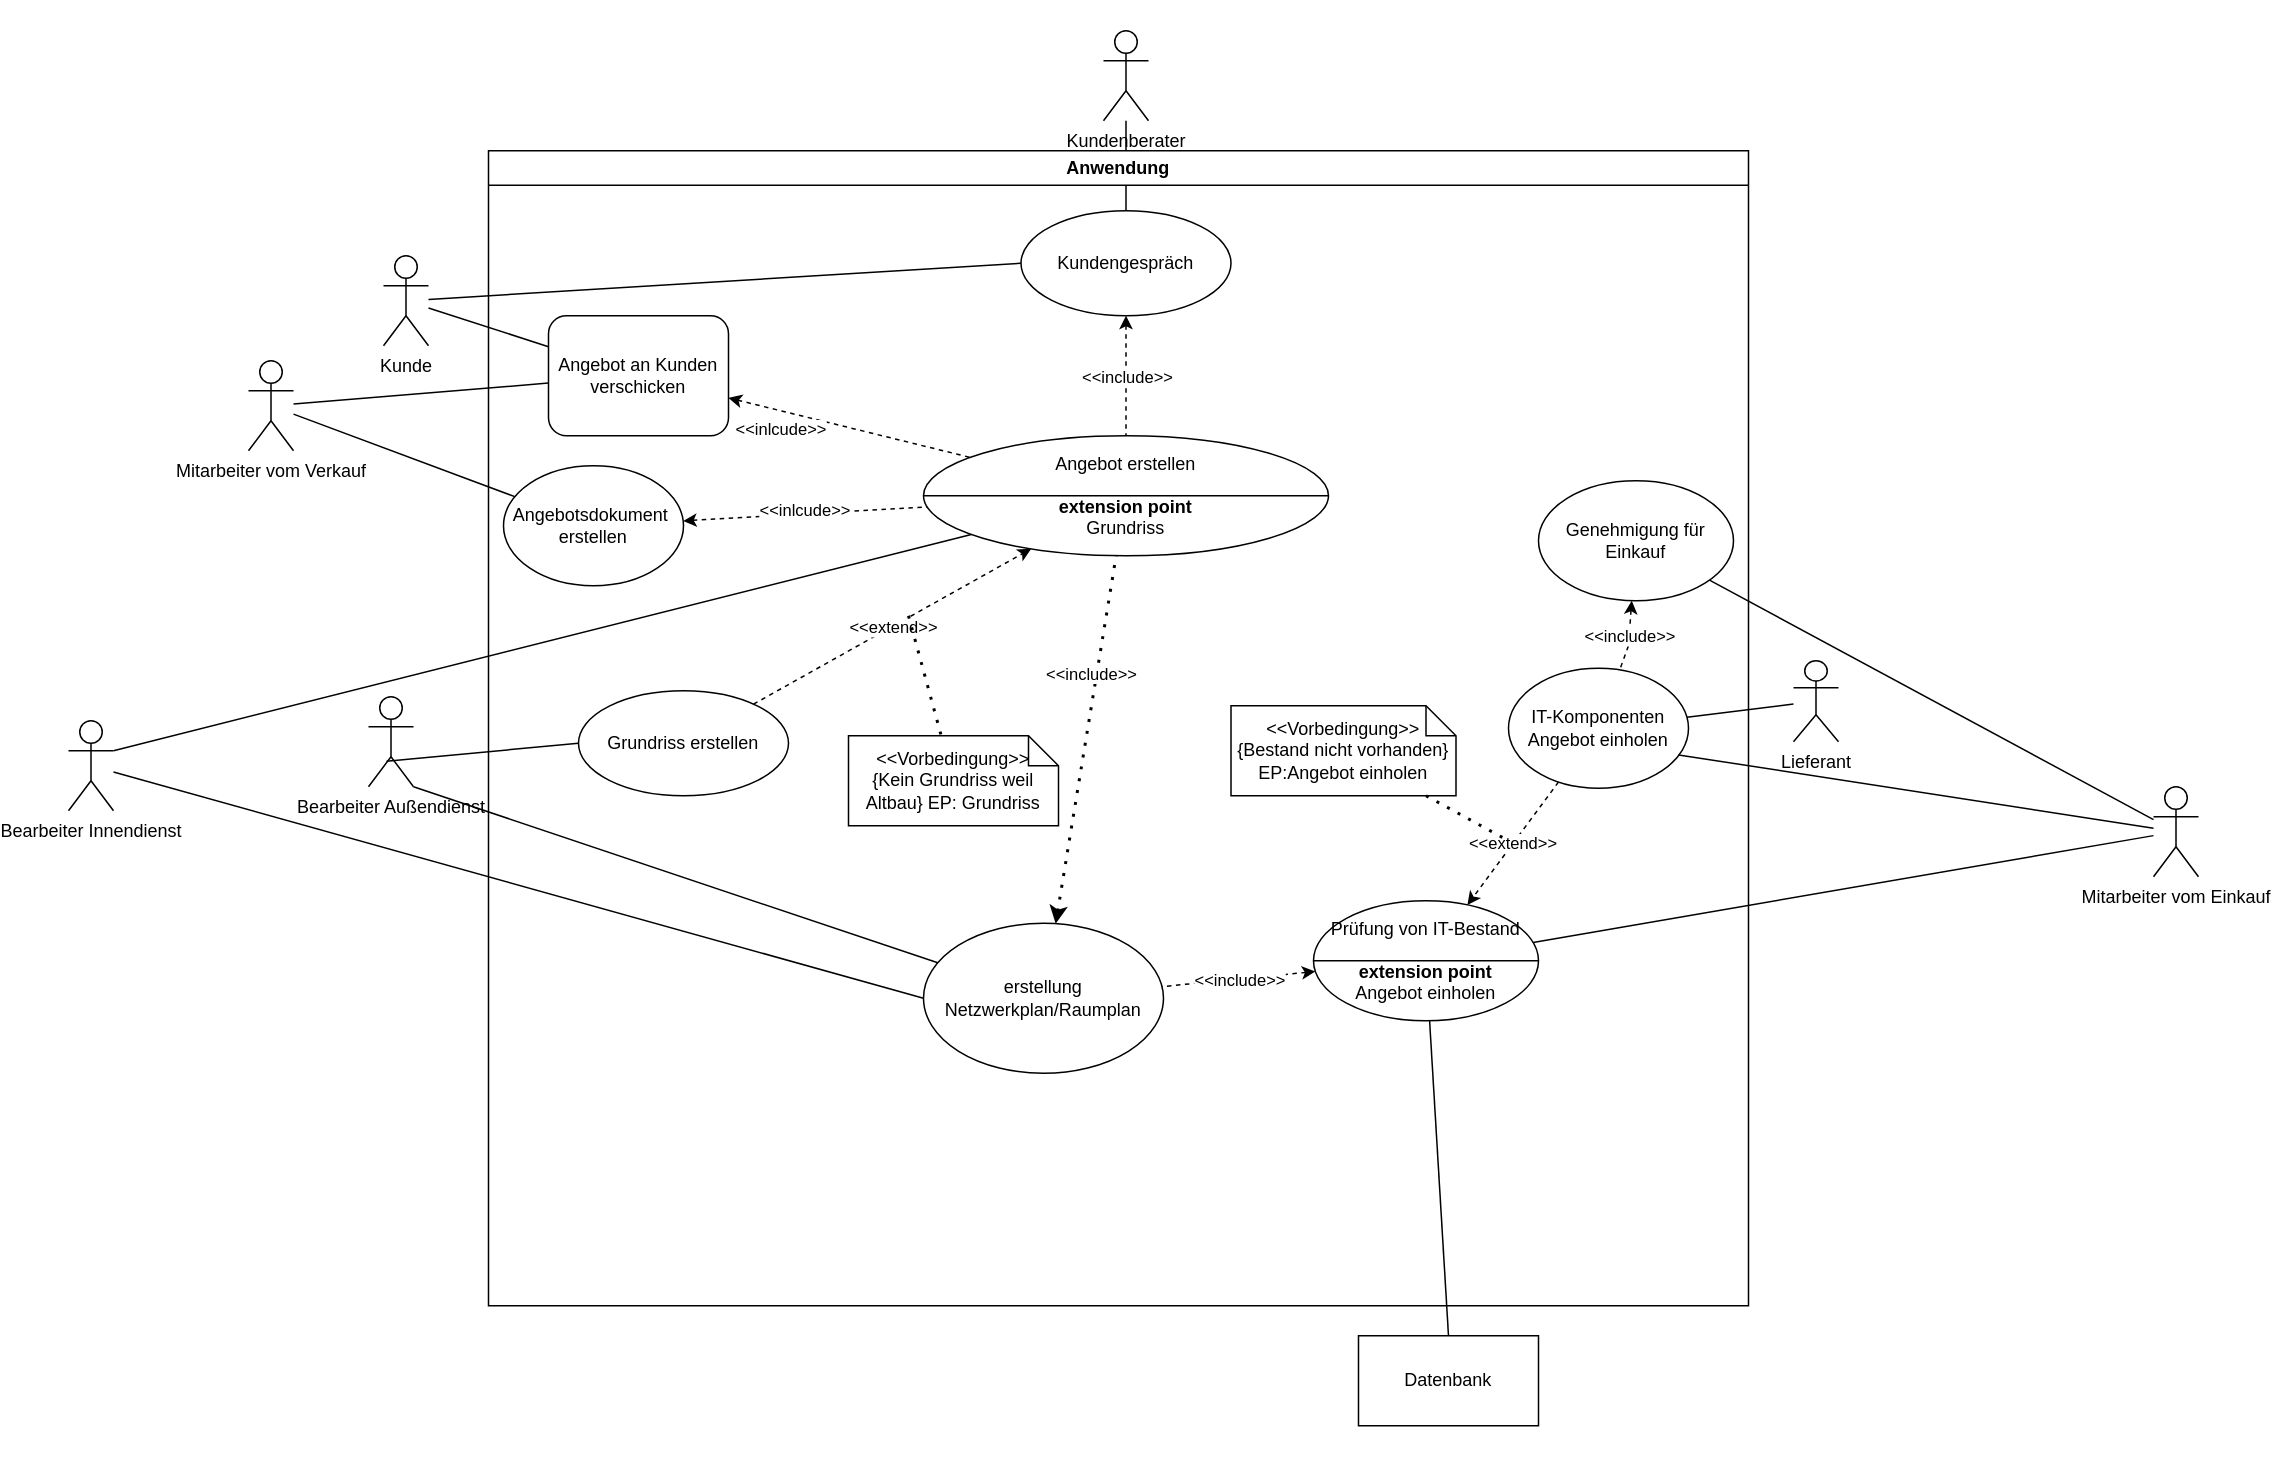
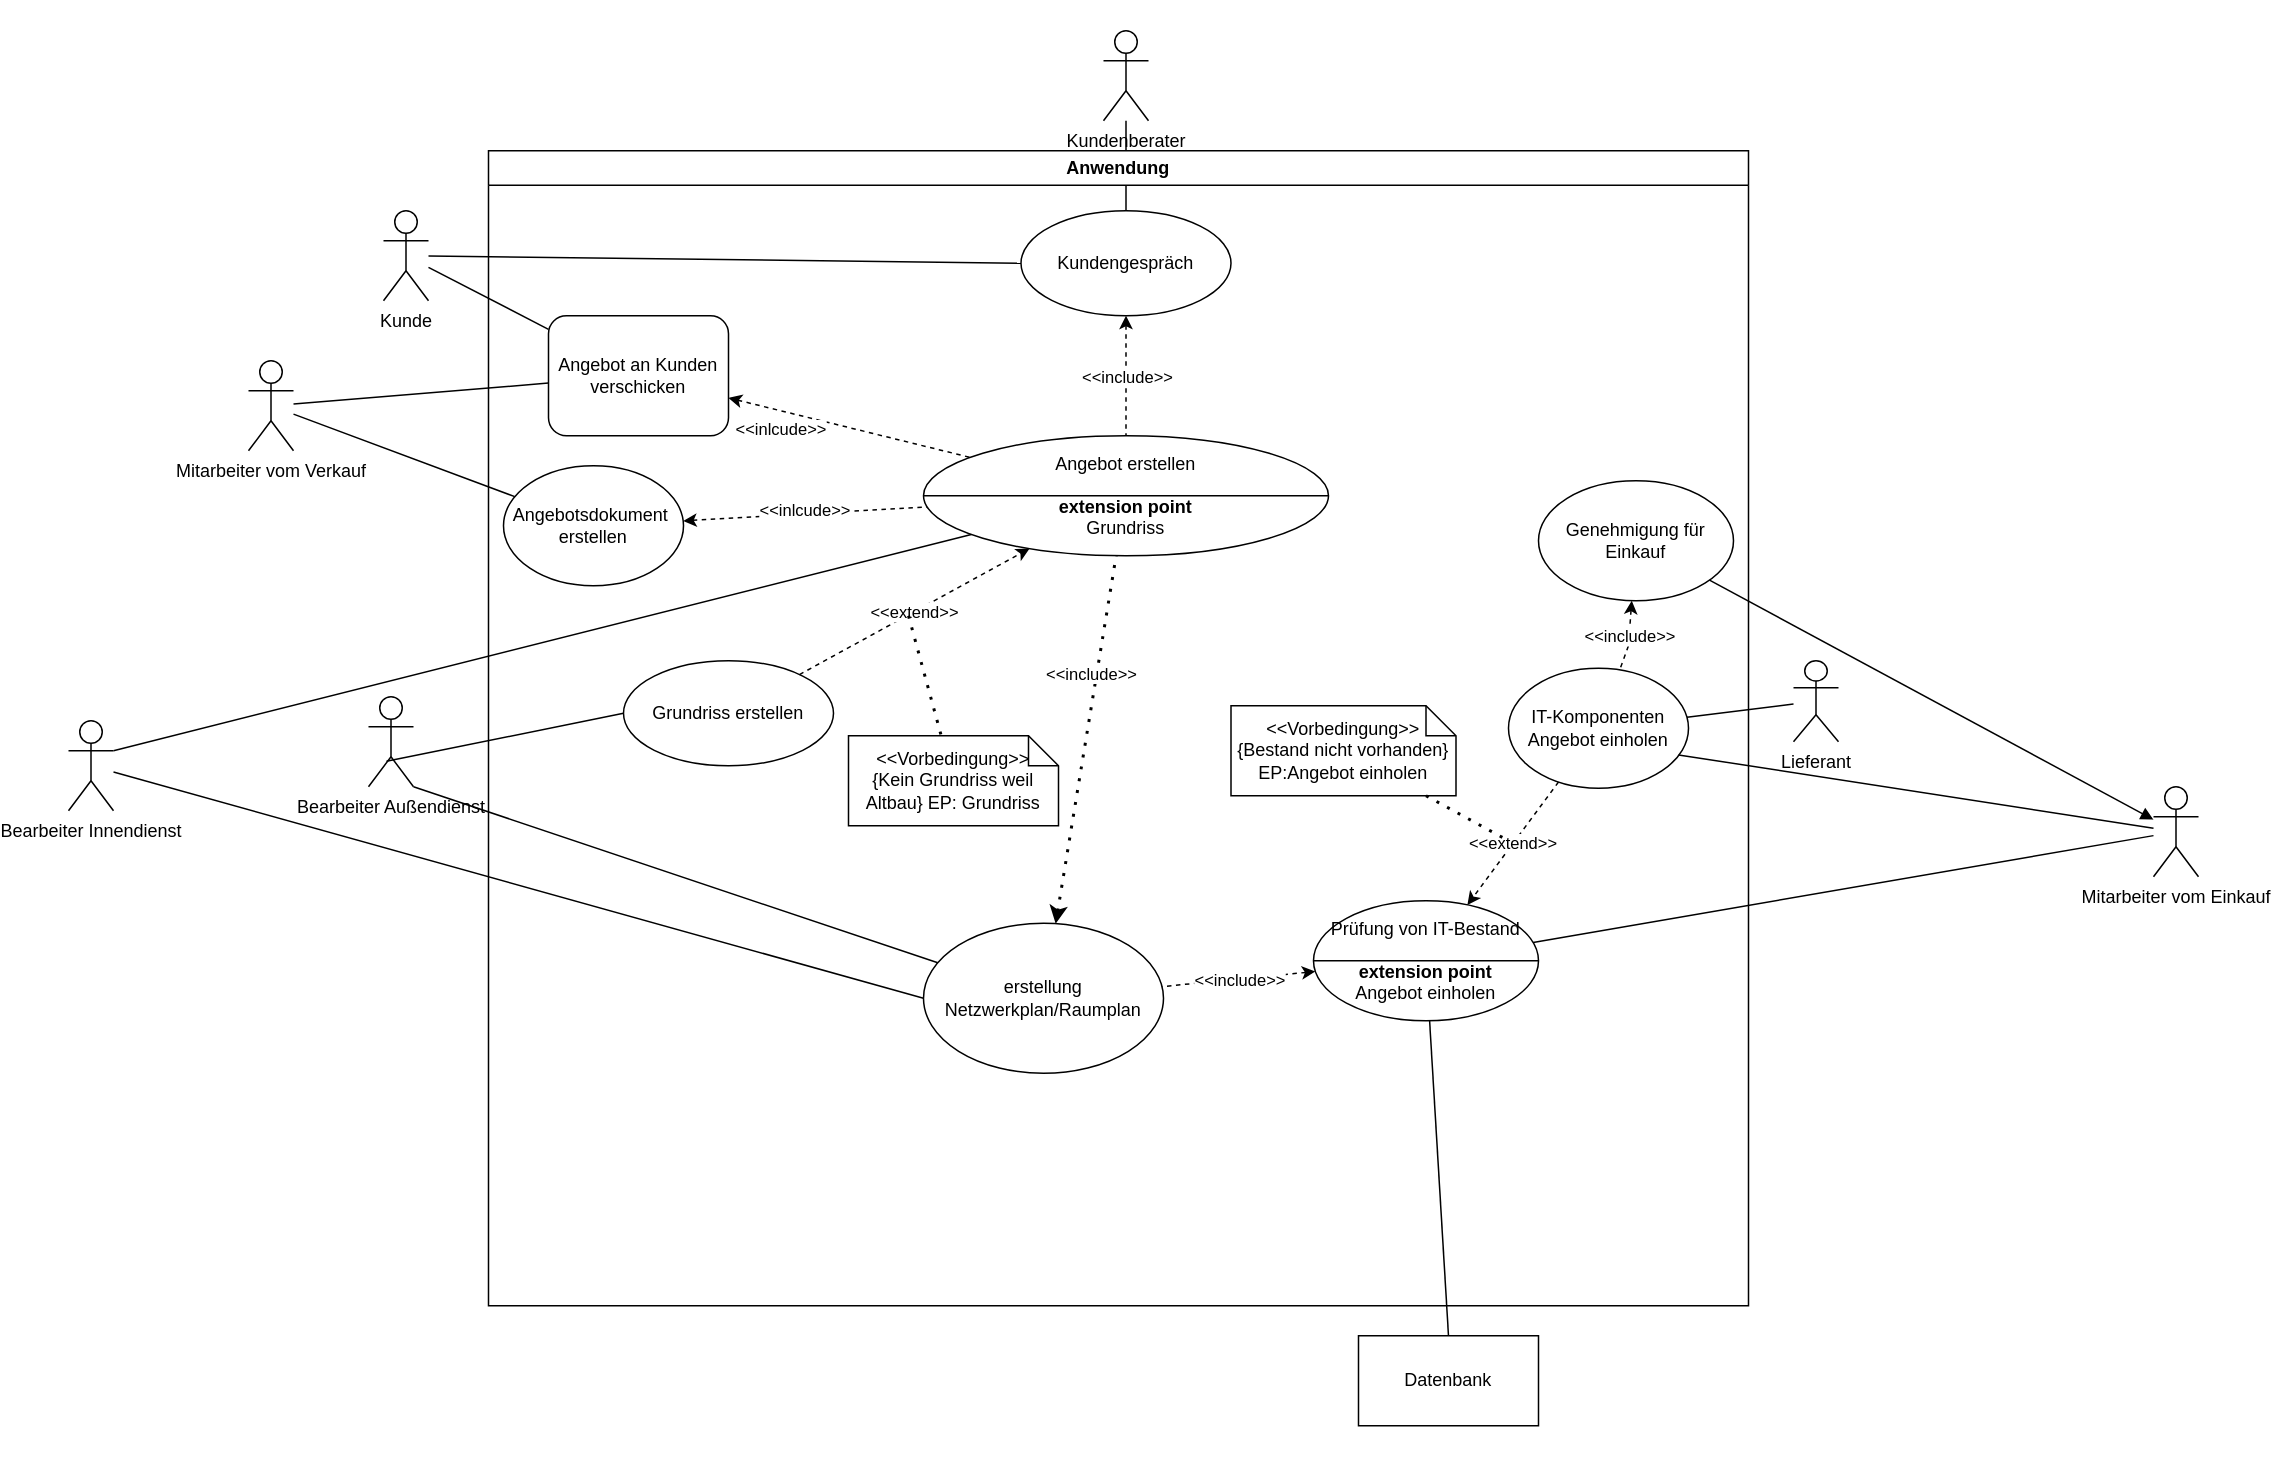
(406, 301) -> (406, 256)
(683, 743) -> (728, 713)
(2146, 816) -> (2142, 813)
